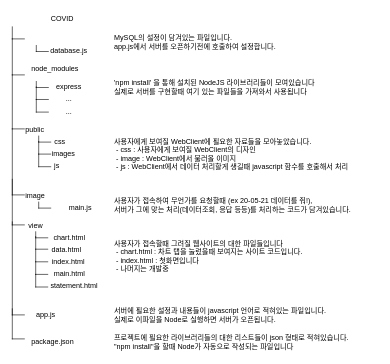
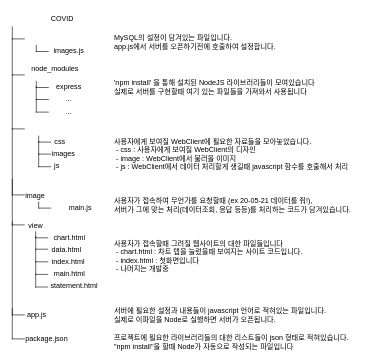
(69, 51) -> (69, 51)
(39, 129) -> none
(50, 315) -> (41, 315)
(57, 342) -> (51, 339)
